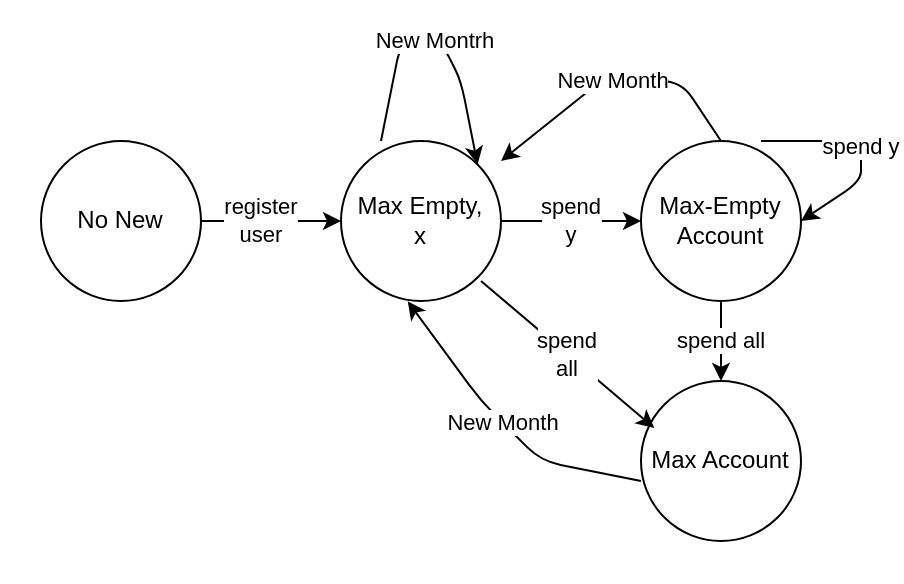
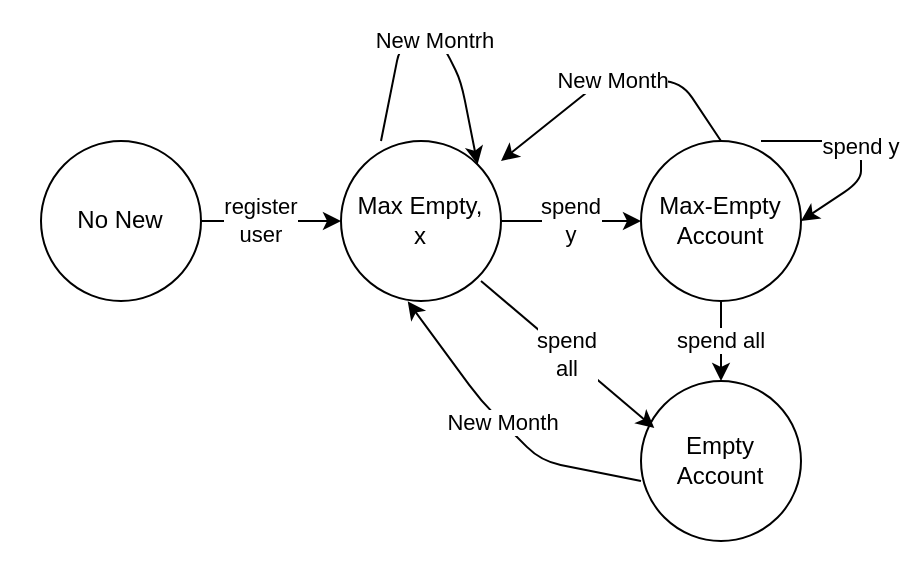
(721, 461) -> (721, 461)
